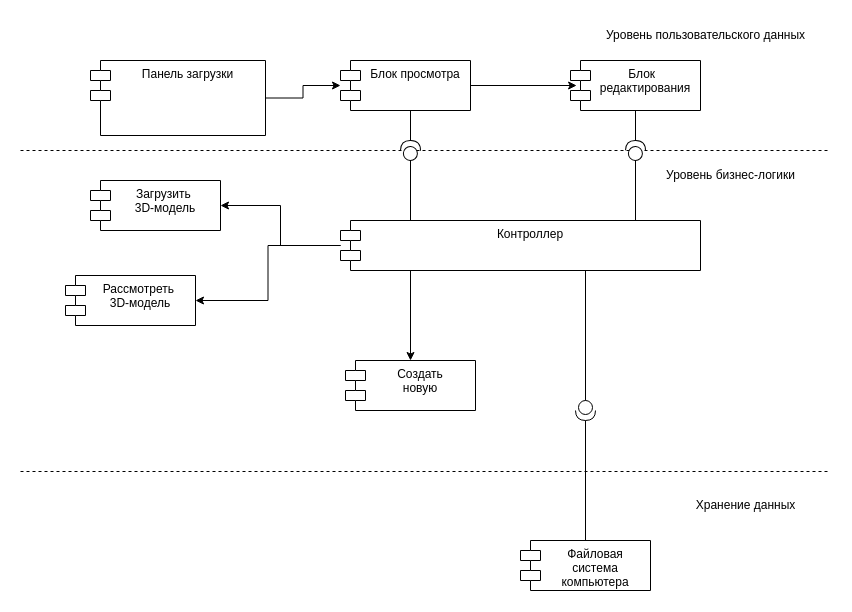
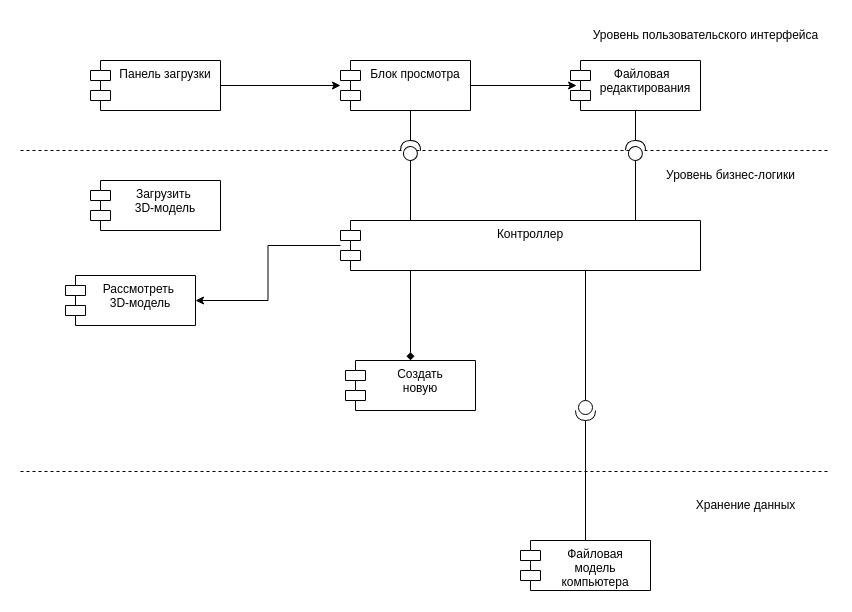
(706, 36) -> (706, 36)
(645, 74) -> (645, 74)
(178, 98) -> (156, 86)
(272, 206) -> none
(411, 352) -> (411, 352)
(595, 554) -> (595, 554)
